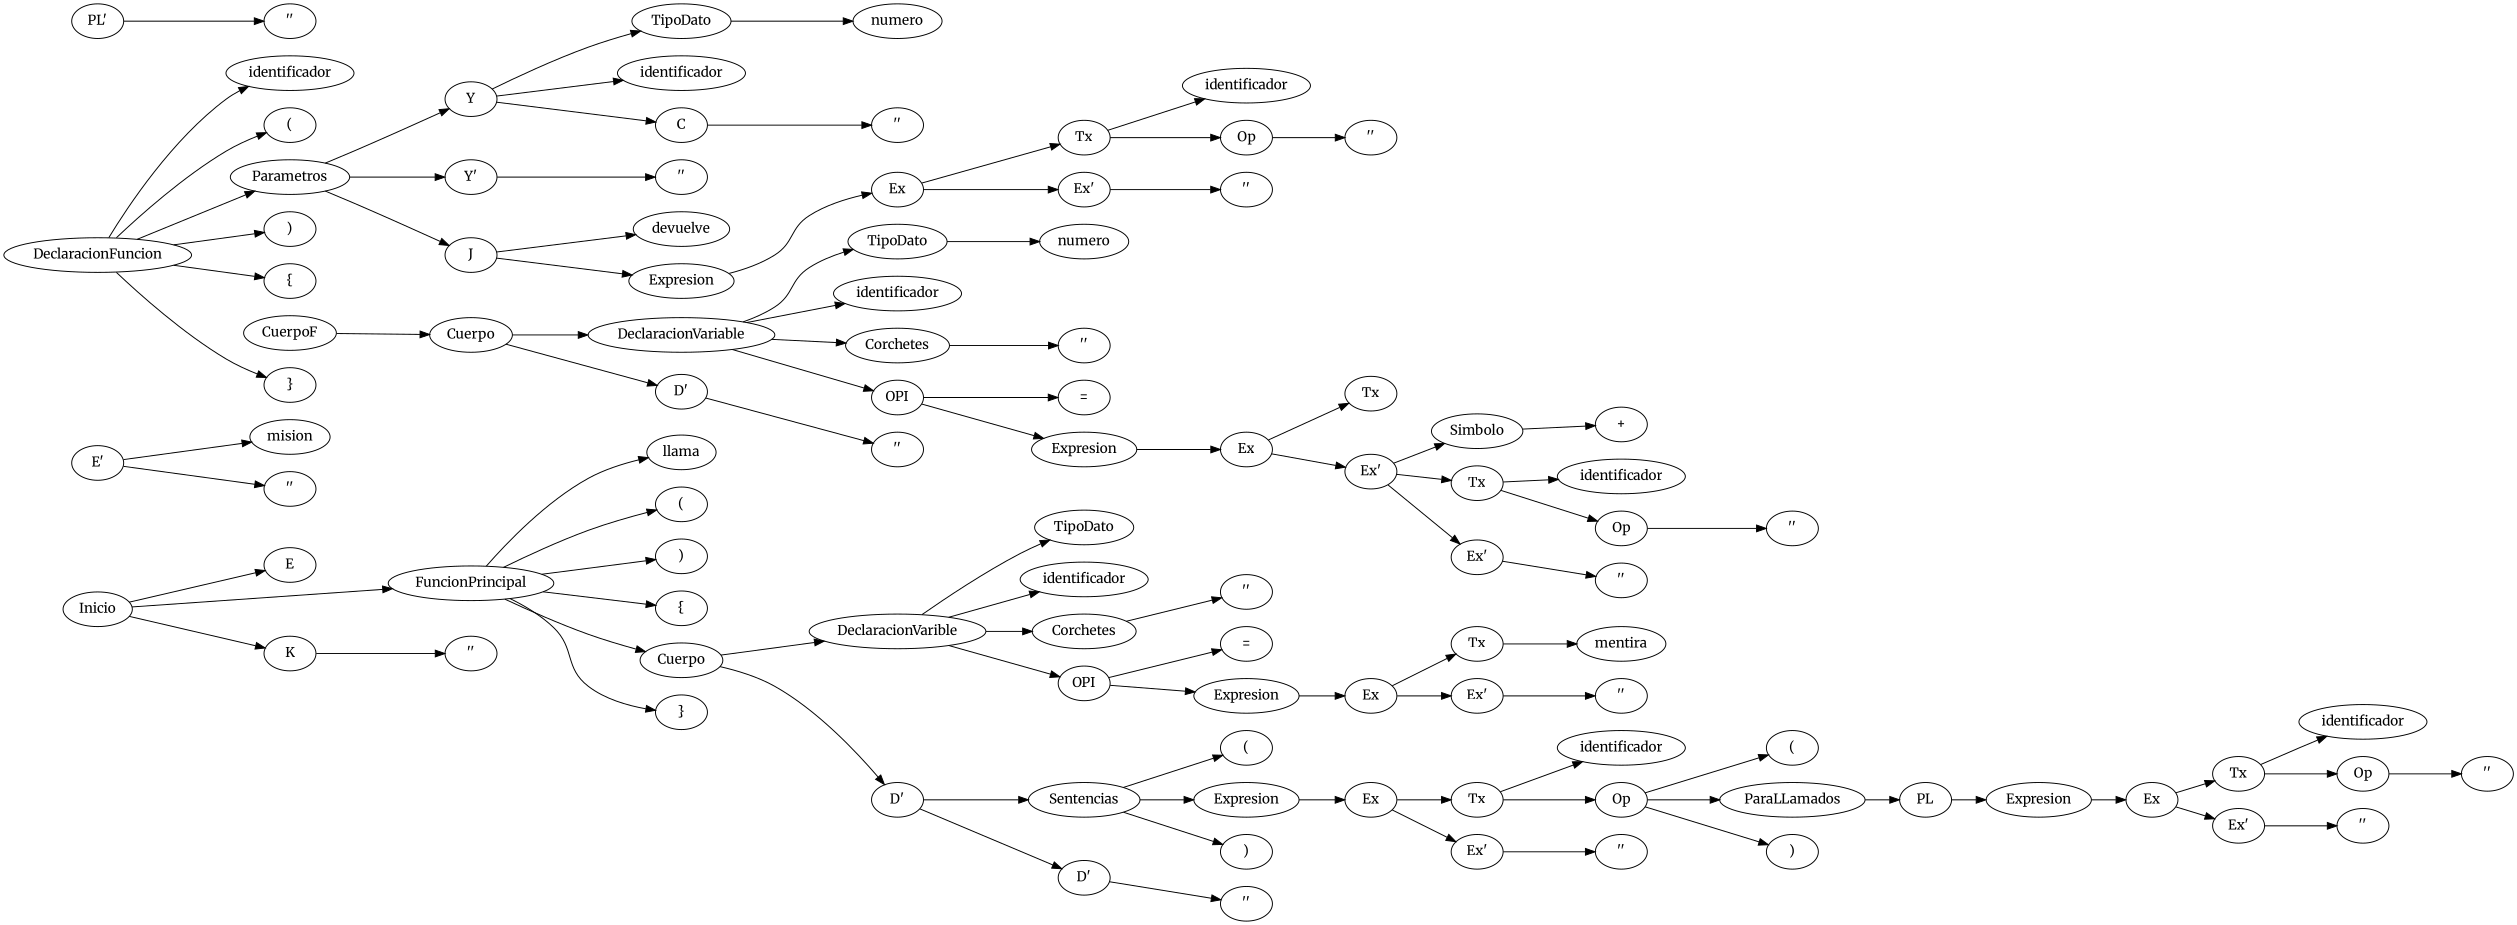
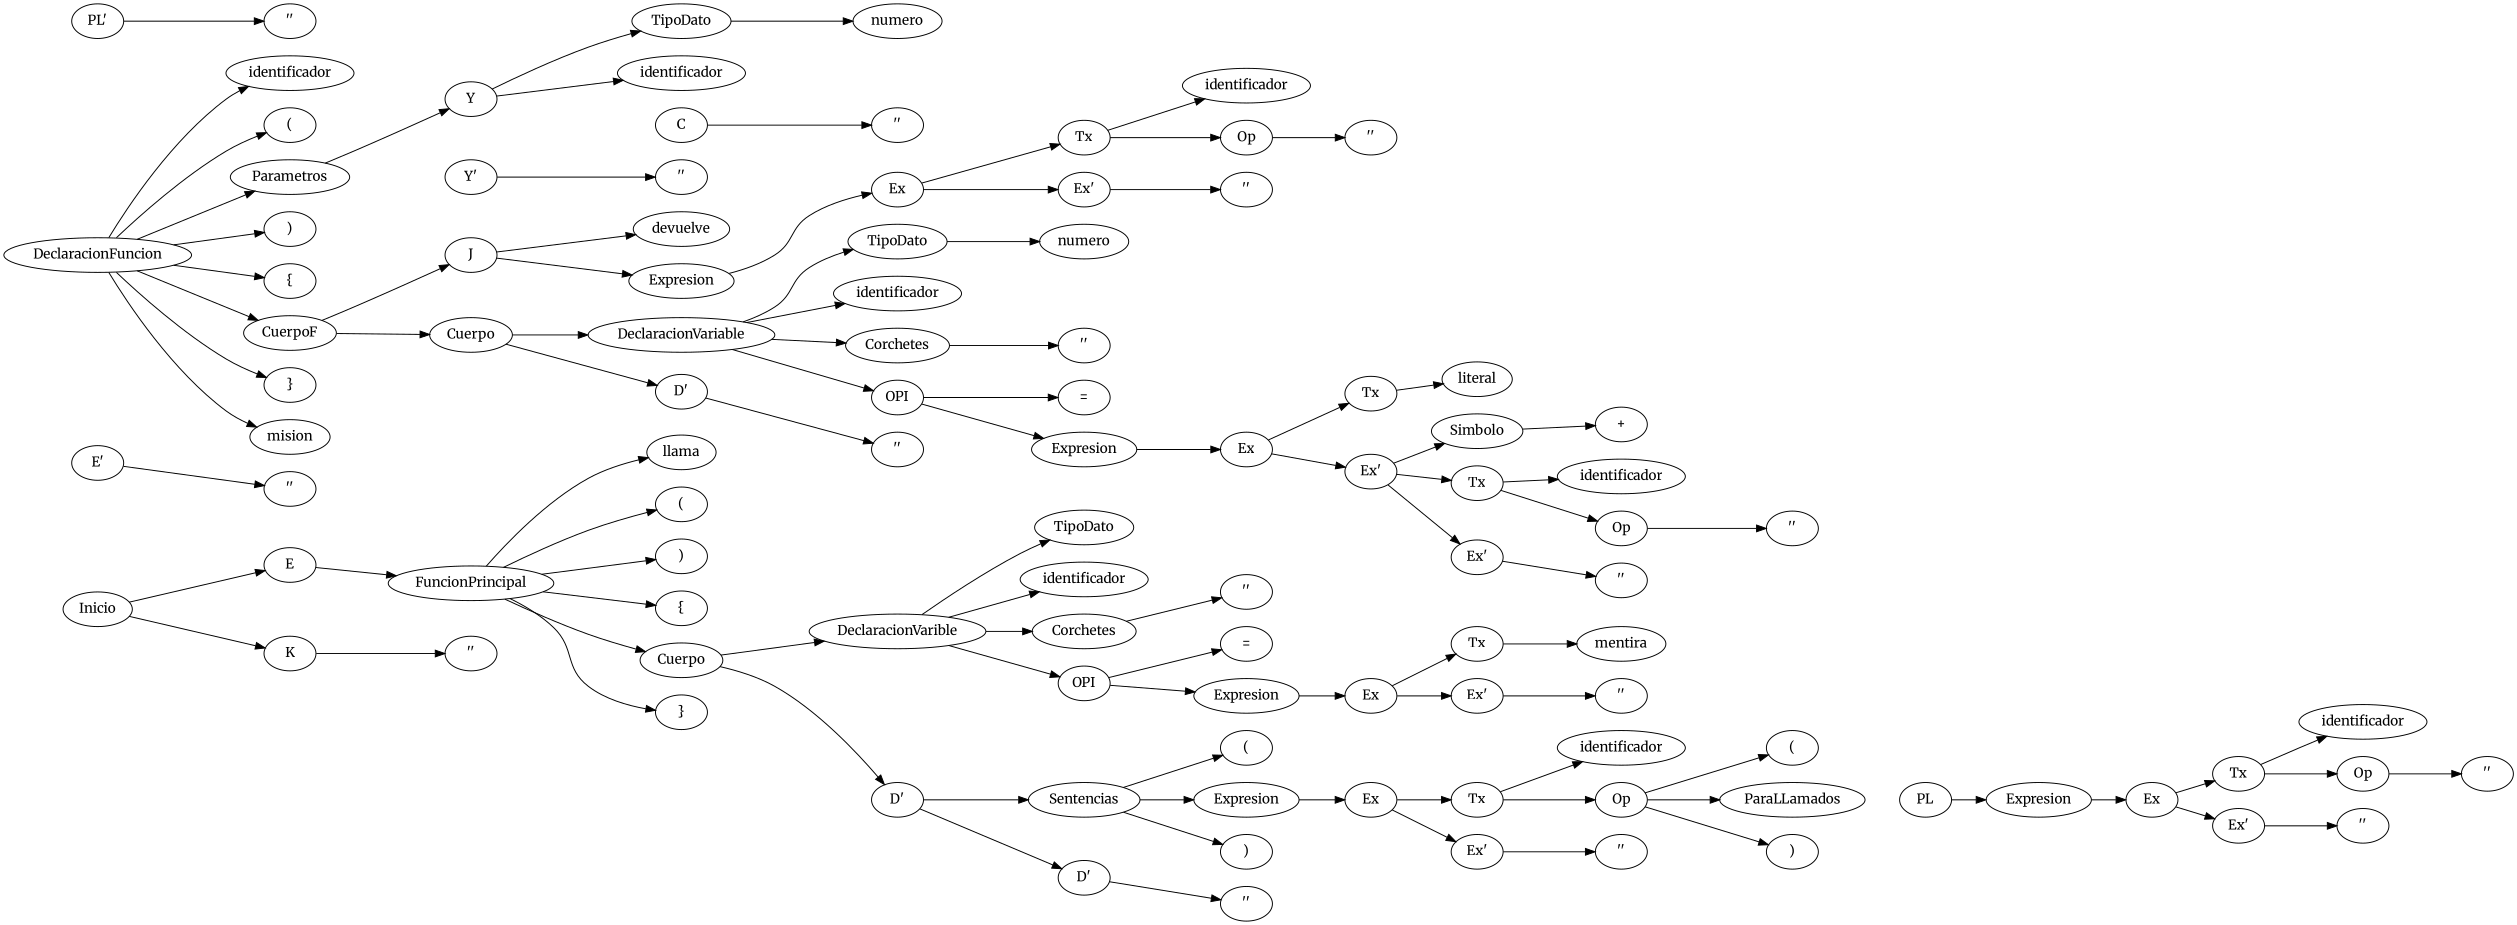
(571, 112) -> none
(392, 177) -> none
(383, 216) -> (381, 295)
none -> (193, 294)
none -> (1477, 379)
(183, 451) -> (169, 356)
(257, 598) -> (351, 571)
(1877, 800) -> none
